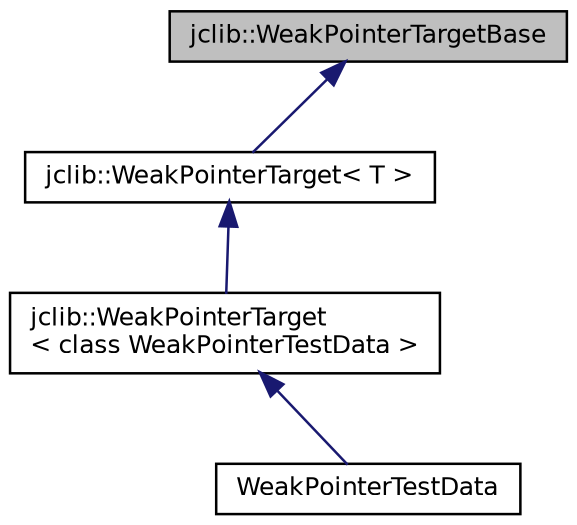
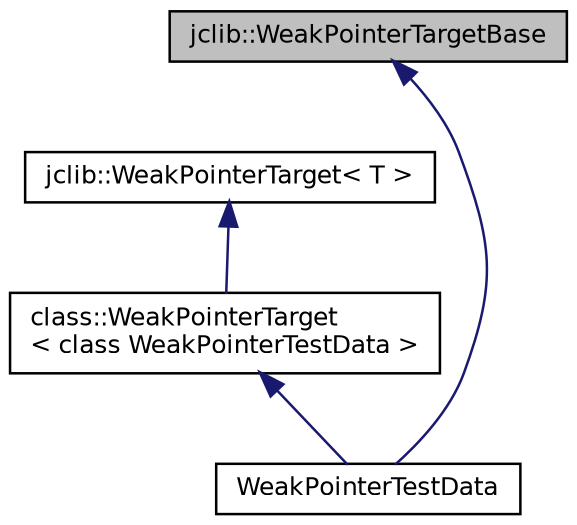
(290, 116) -> (486, 276)
(225, 333) -> (225, 333)
